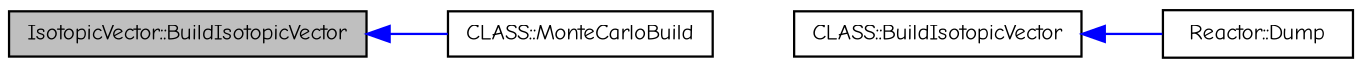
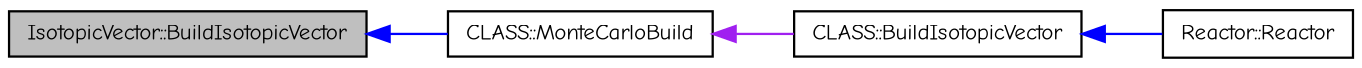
none -> (765, 34)
(1258, 34) -> (1258, 34)
